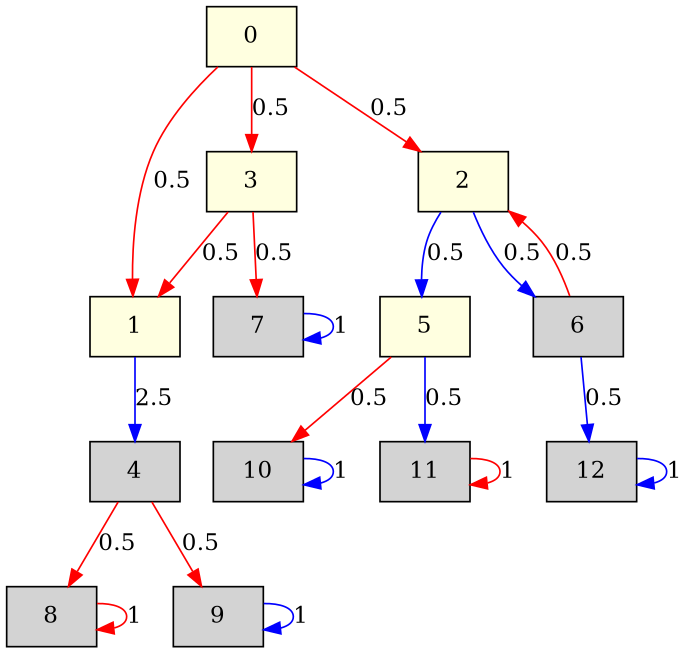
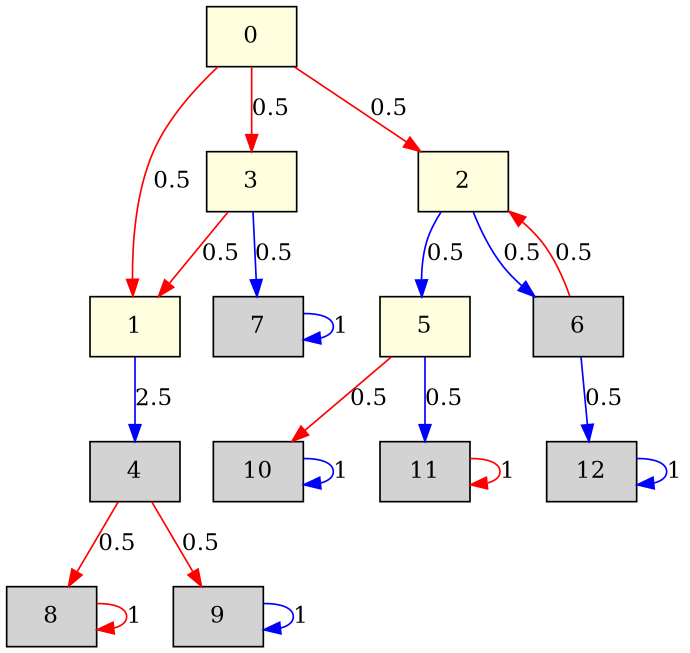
(255, 246) -> (255, 246)
